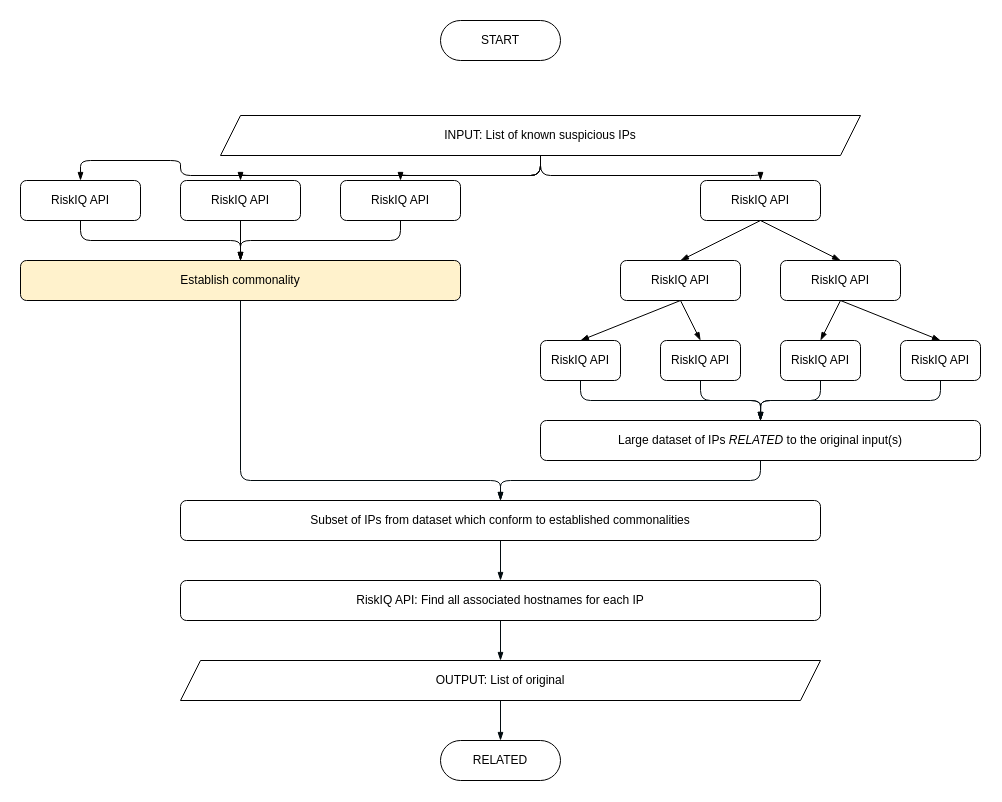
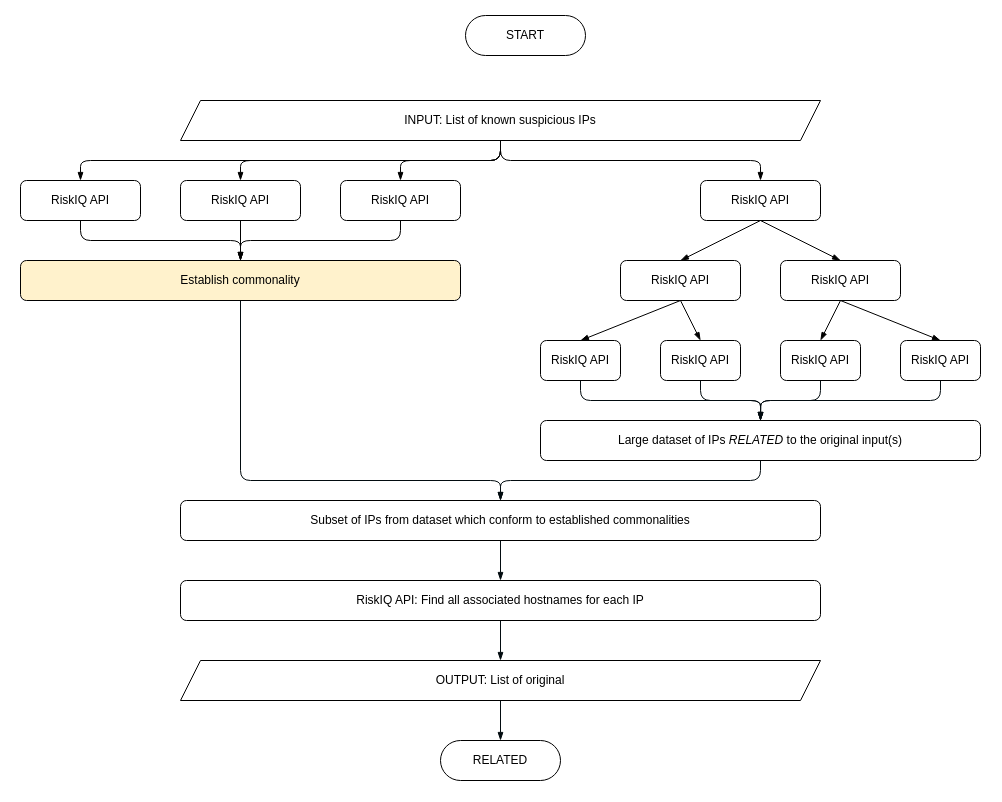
(501, 41) -> (526, 36)
(541, 136) -> (501, 121)
